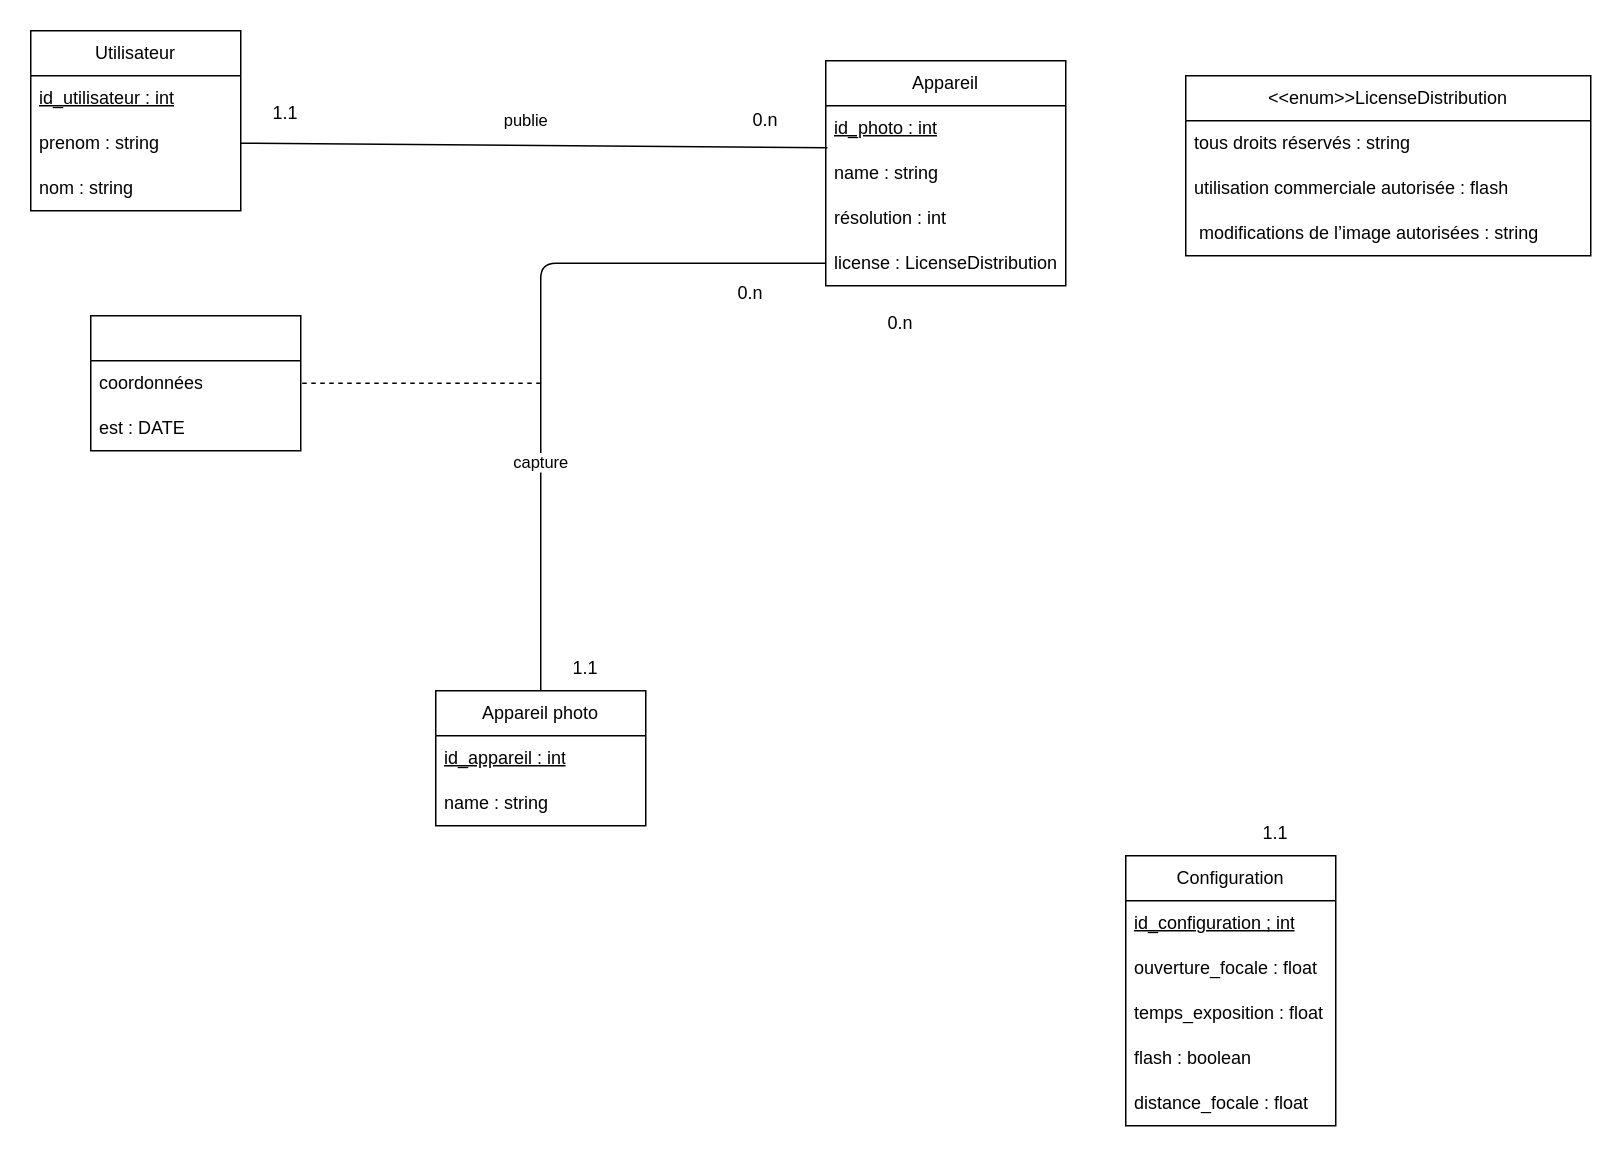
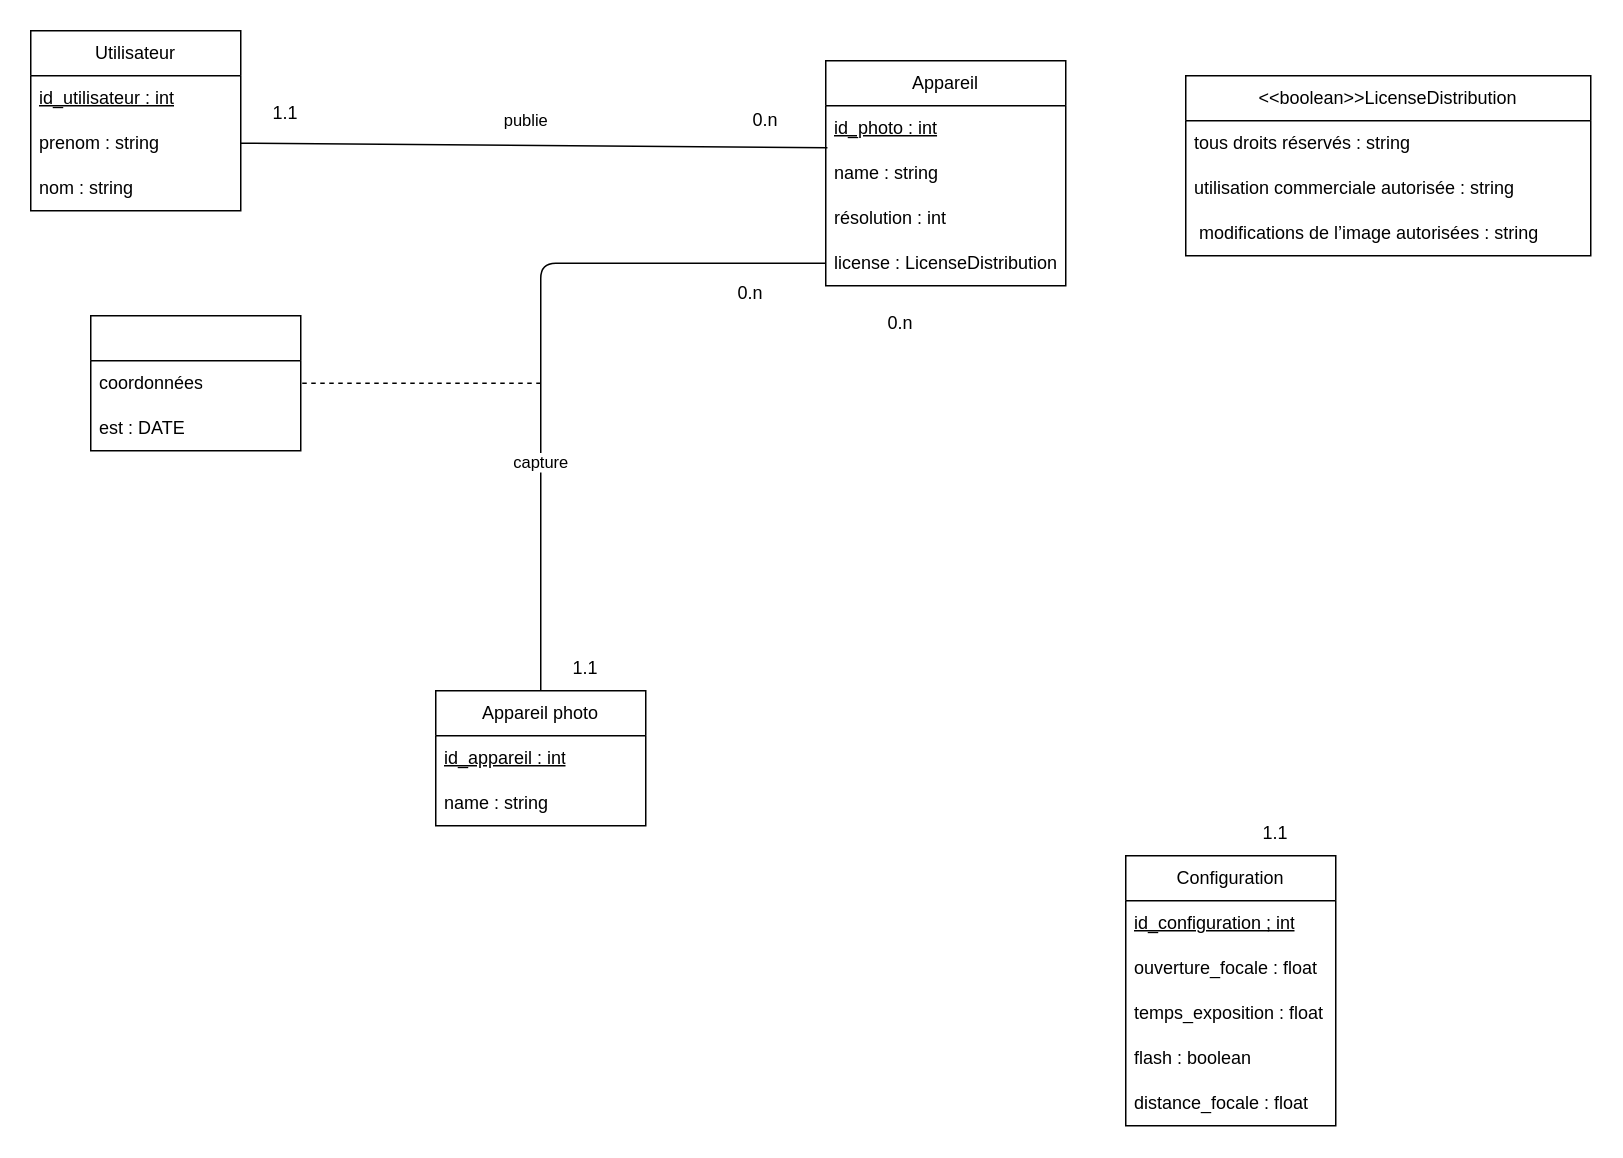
(1388, 98) -> (1388, 98)
(1371, 188) -> (1376, 188)
